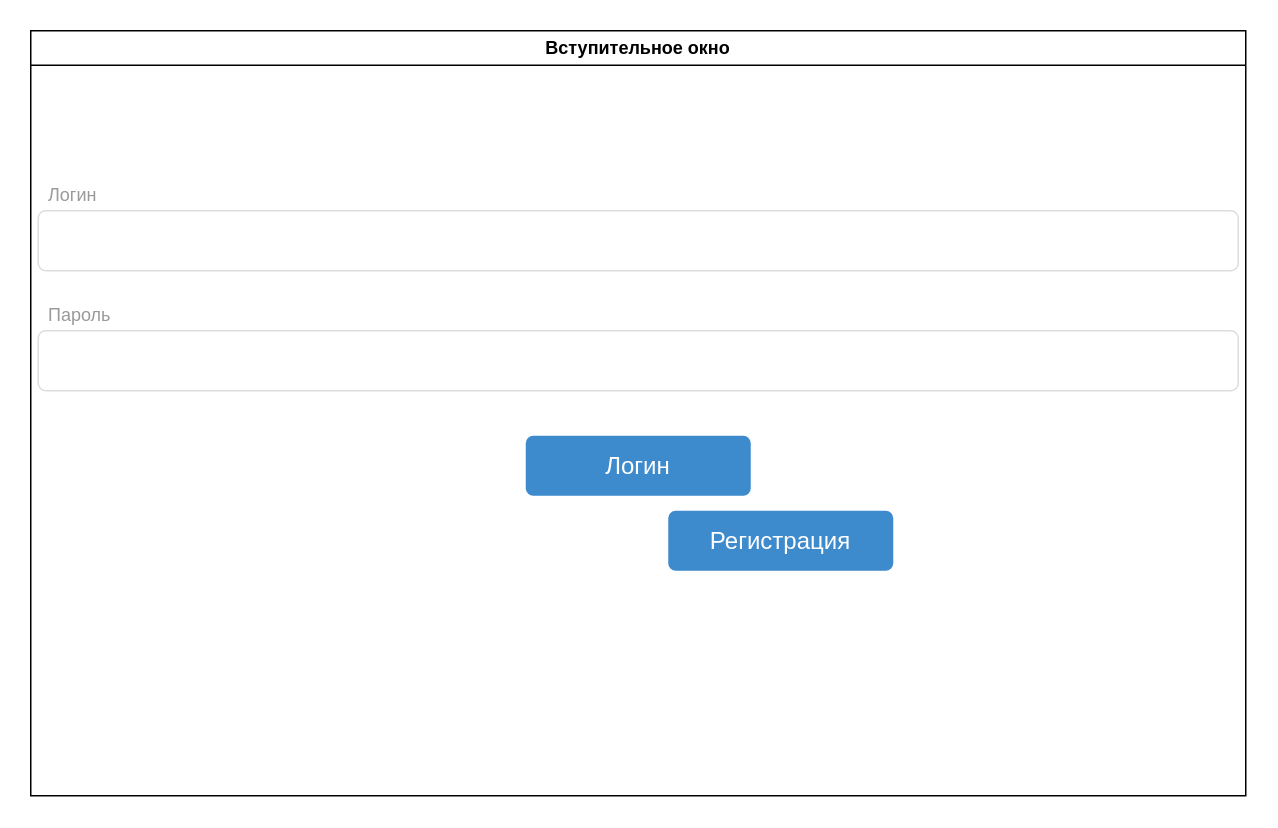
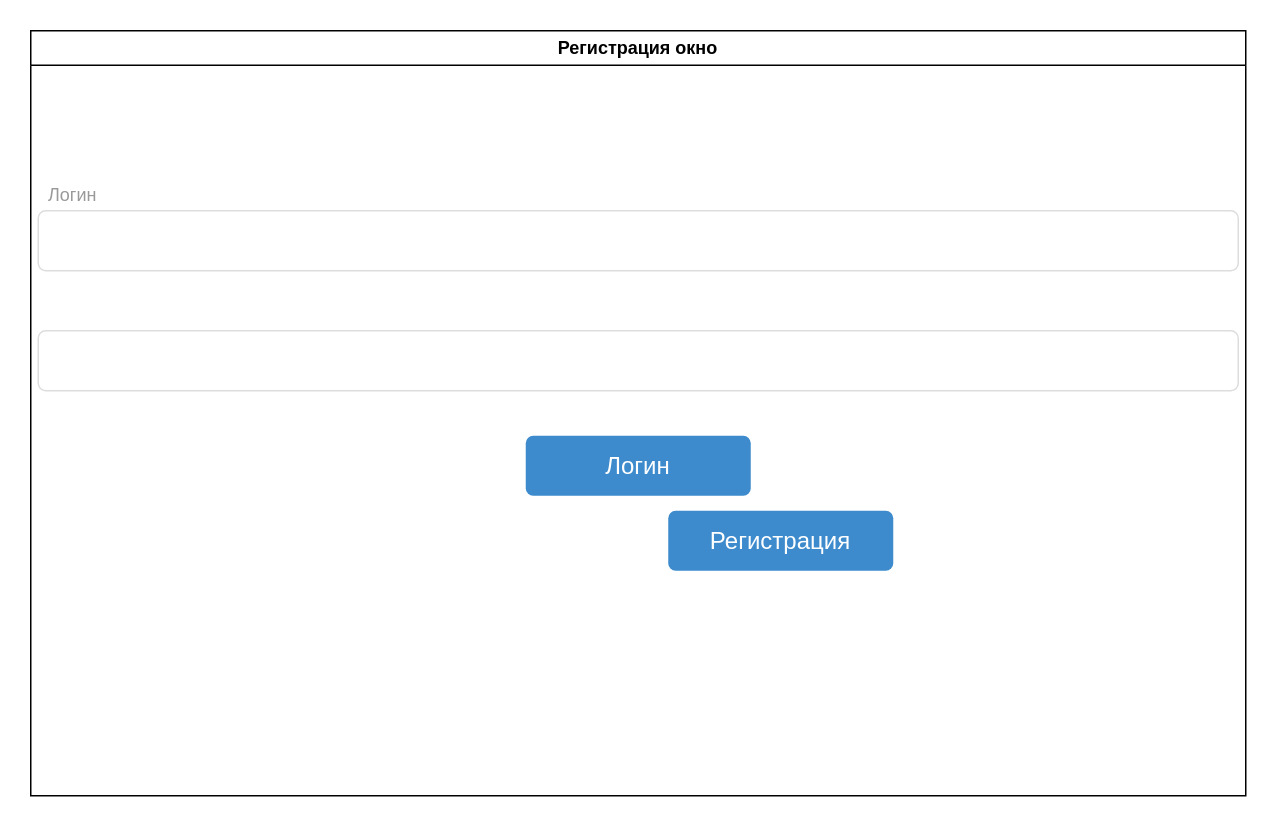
(638, 49) -> (638, 49)
(188, 316) -> none
